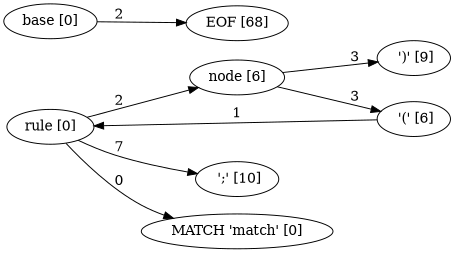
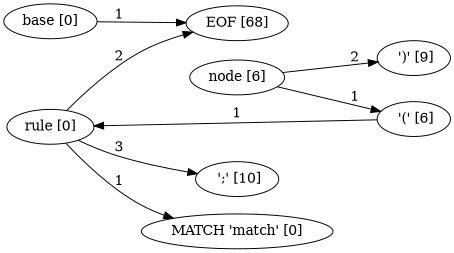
(119, 15) -> (119, 15)
(355, 58) -> (355, 58)
(355, 97) -> (355, 97)
(138, 104) -> (120, 65)
(119, 148) -> (119, 148)
(119, 182) -> (119, 182)
